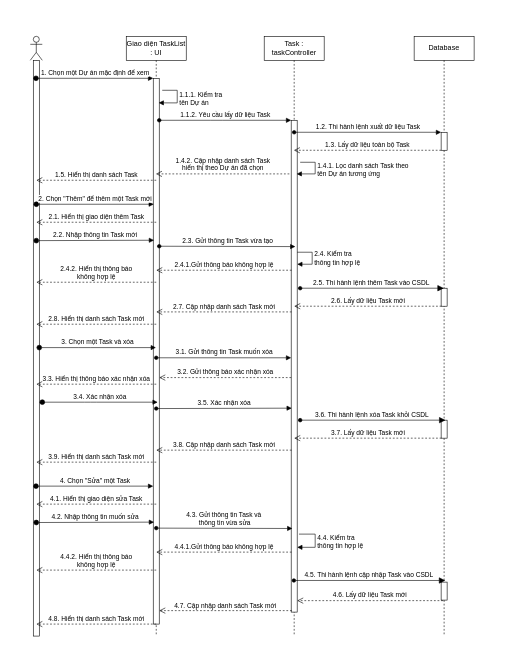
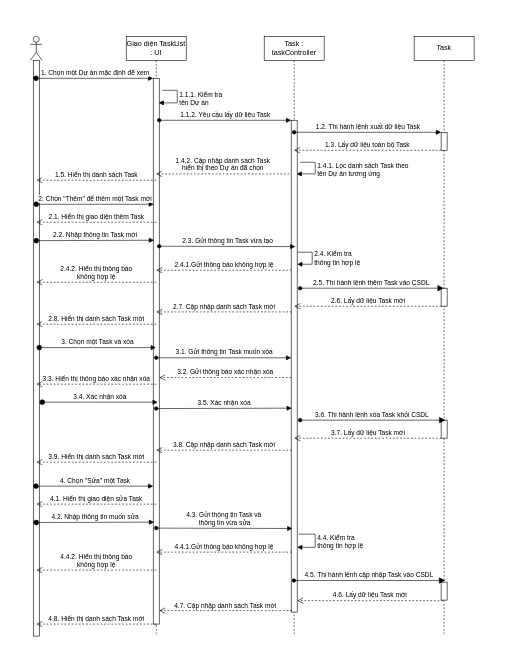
(444, 48) -> (444, 48)
